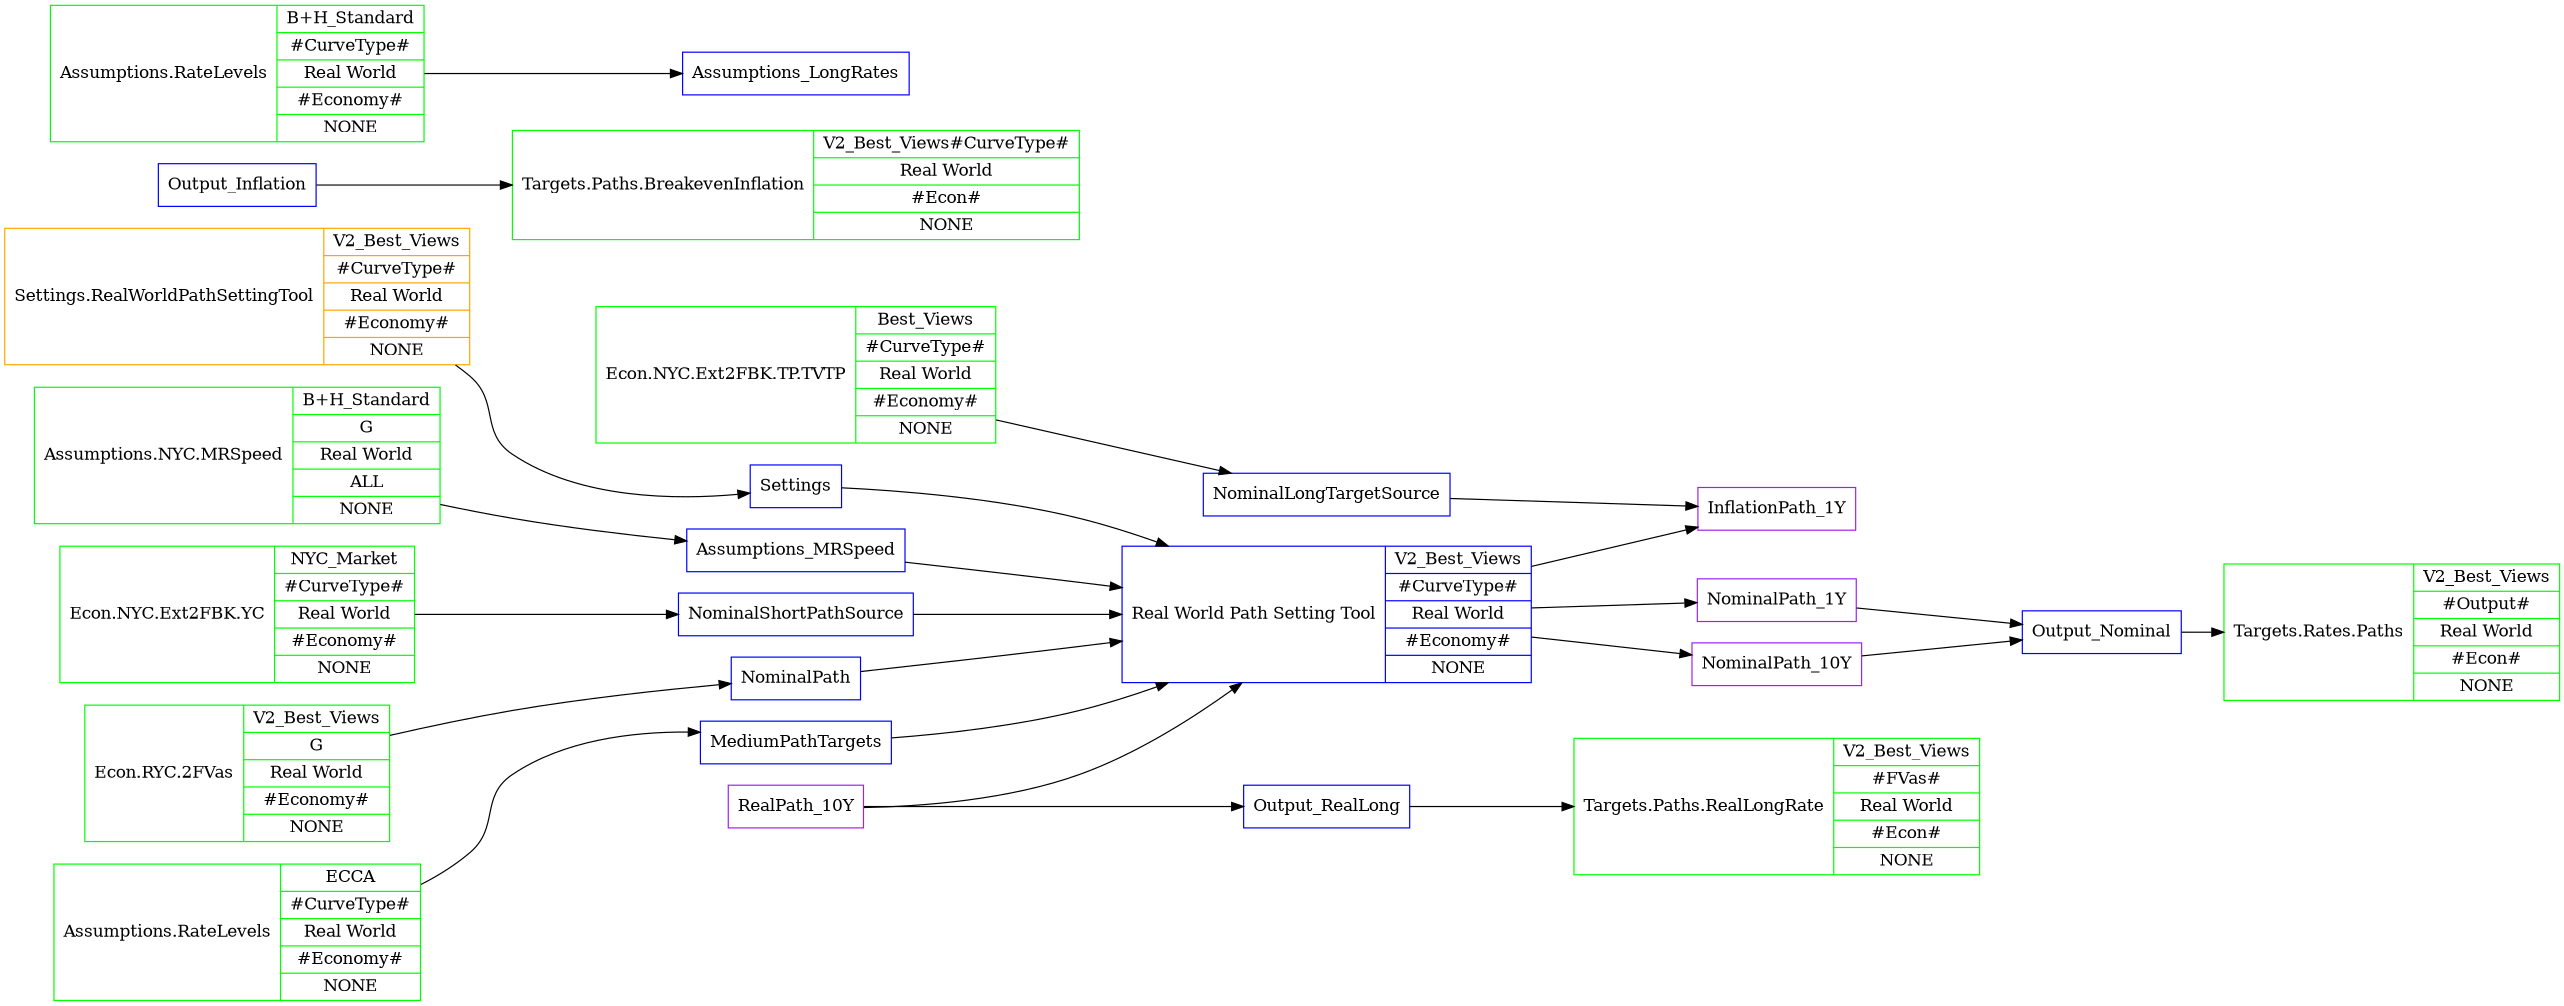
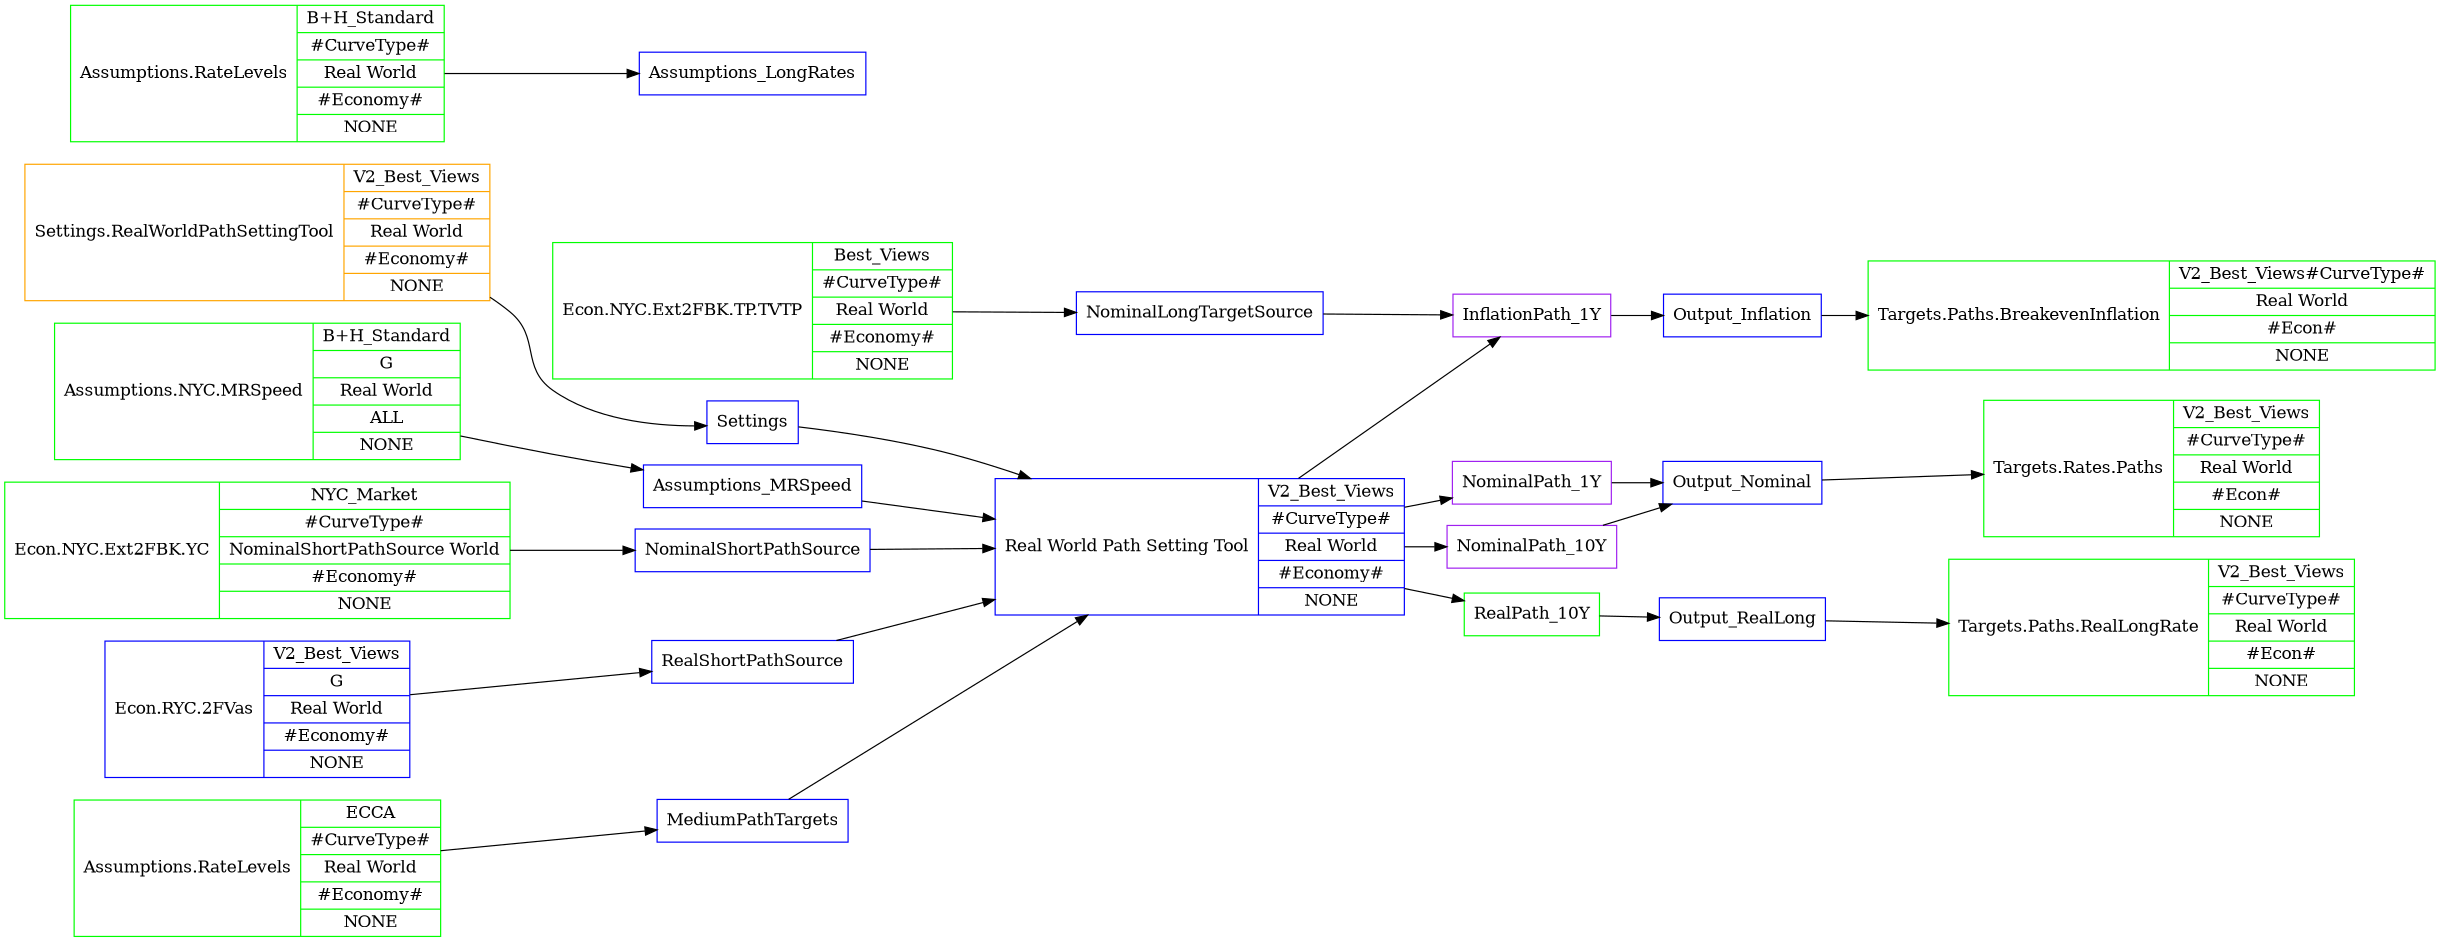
none -> (1631, 316)
(2487, 604) -> (2246, 441)
(345, 614) -> (365, 550)
(796, 678) -> (753, 662)
(237, 773) -> (257, 709)
(1907, 779) -> (2281, 600)
(1059, 781) -> (1429, 593)
(796, 807) -> (1532, 614)
